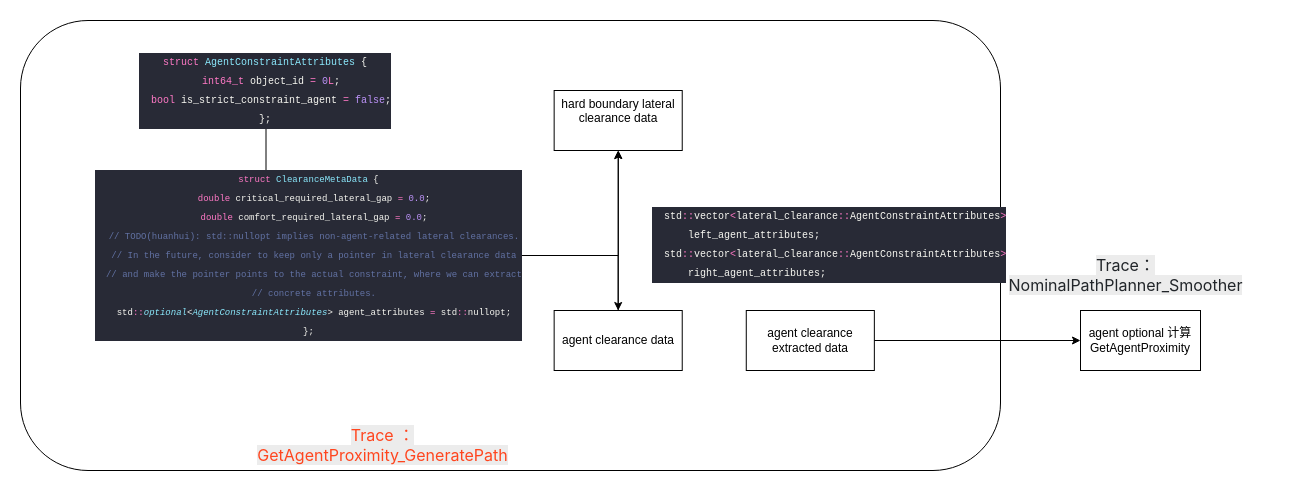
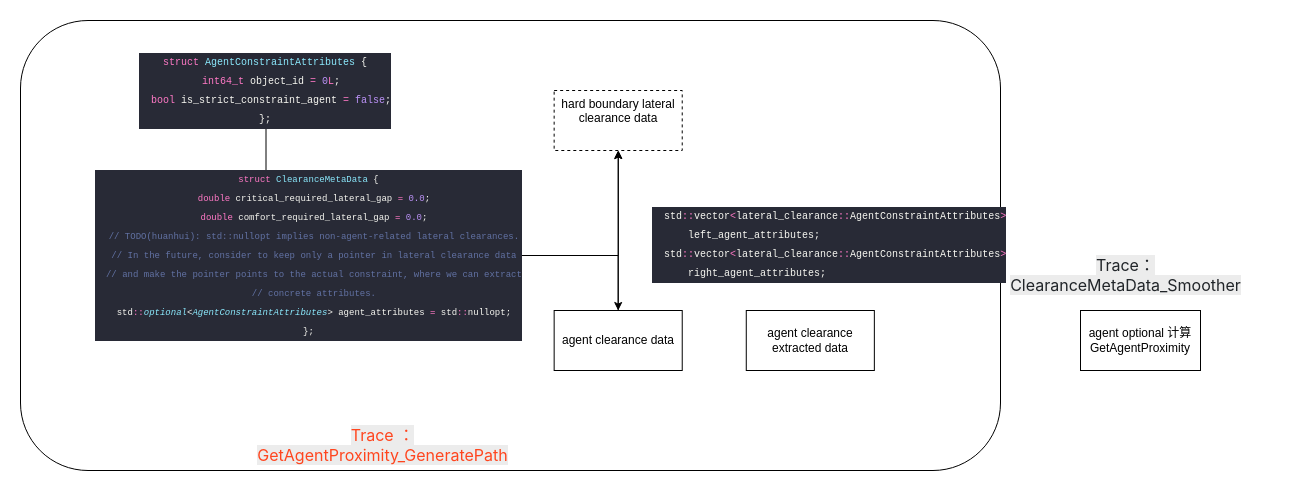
(618, 121) -> (618, 121)
(1126, 276) -> (1126, 276)
(974, 341) -> none
